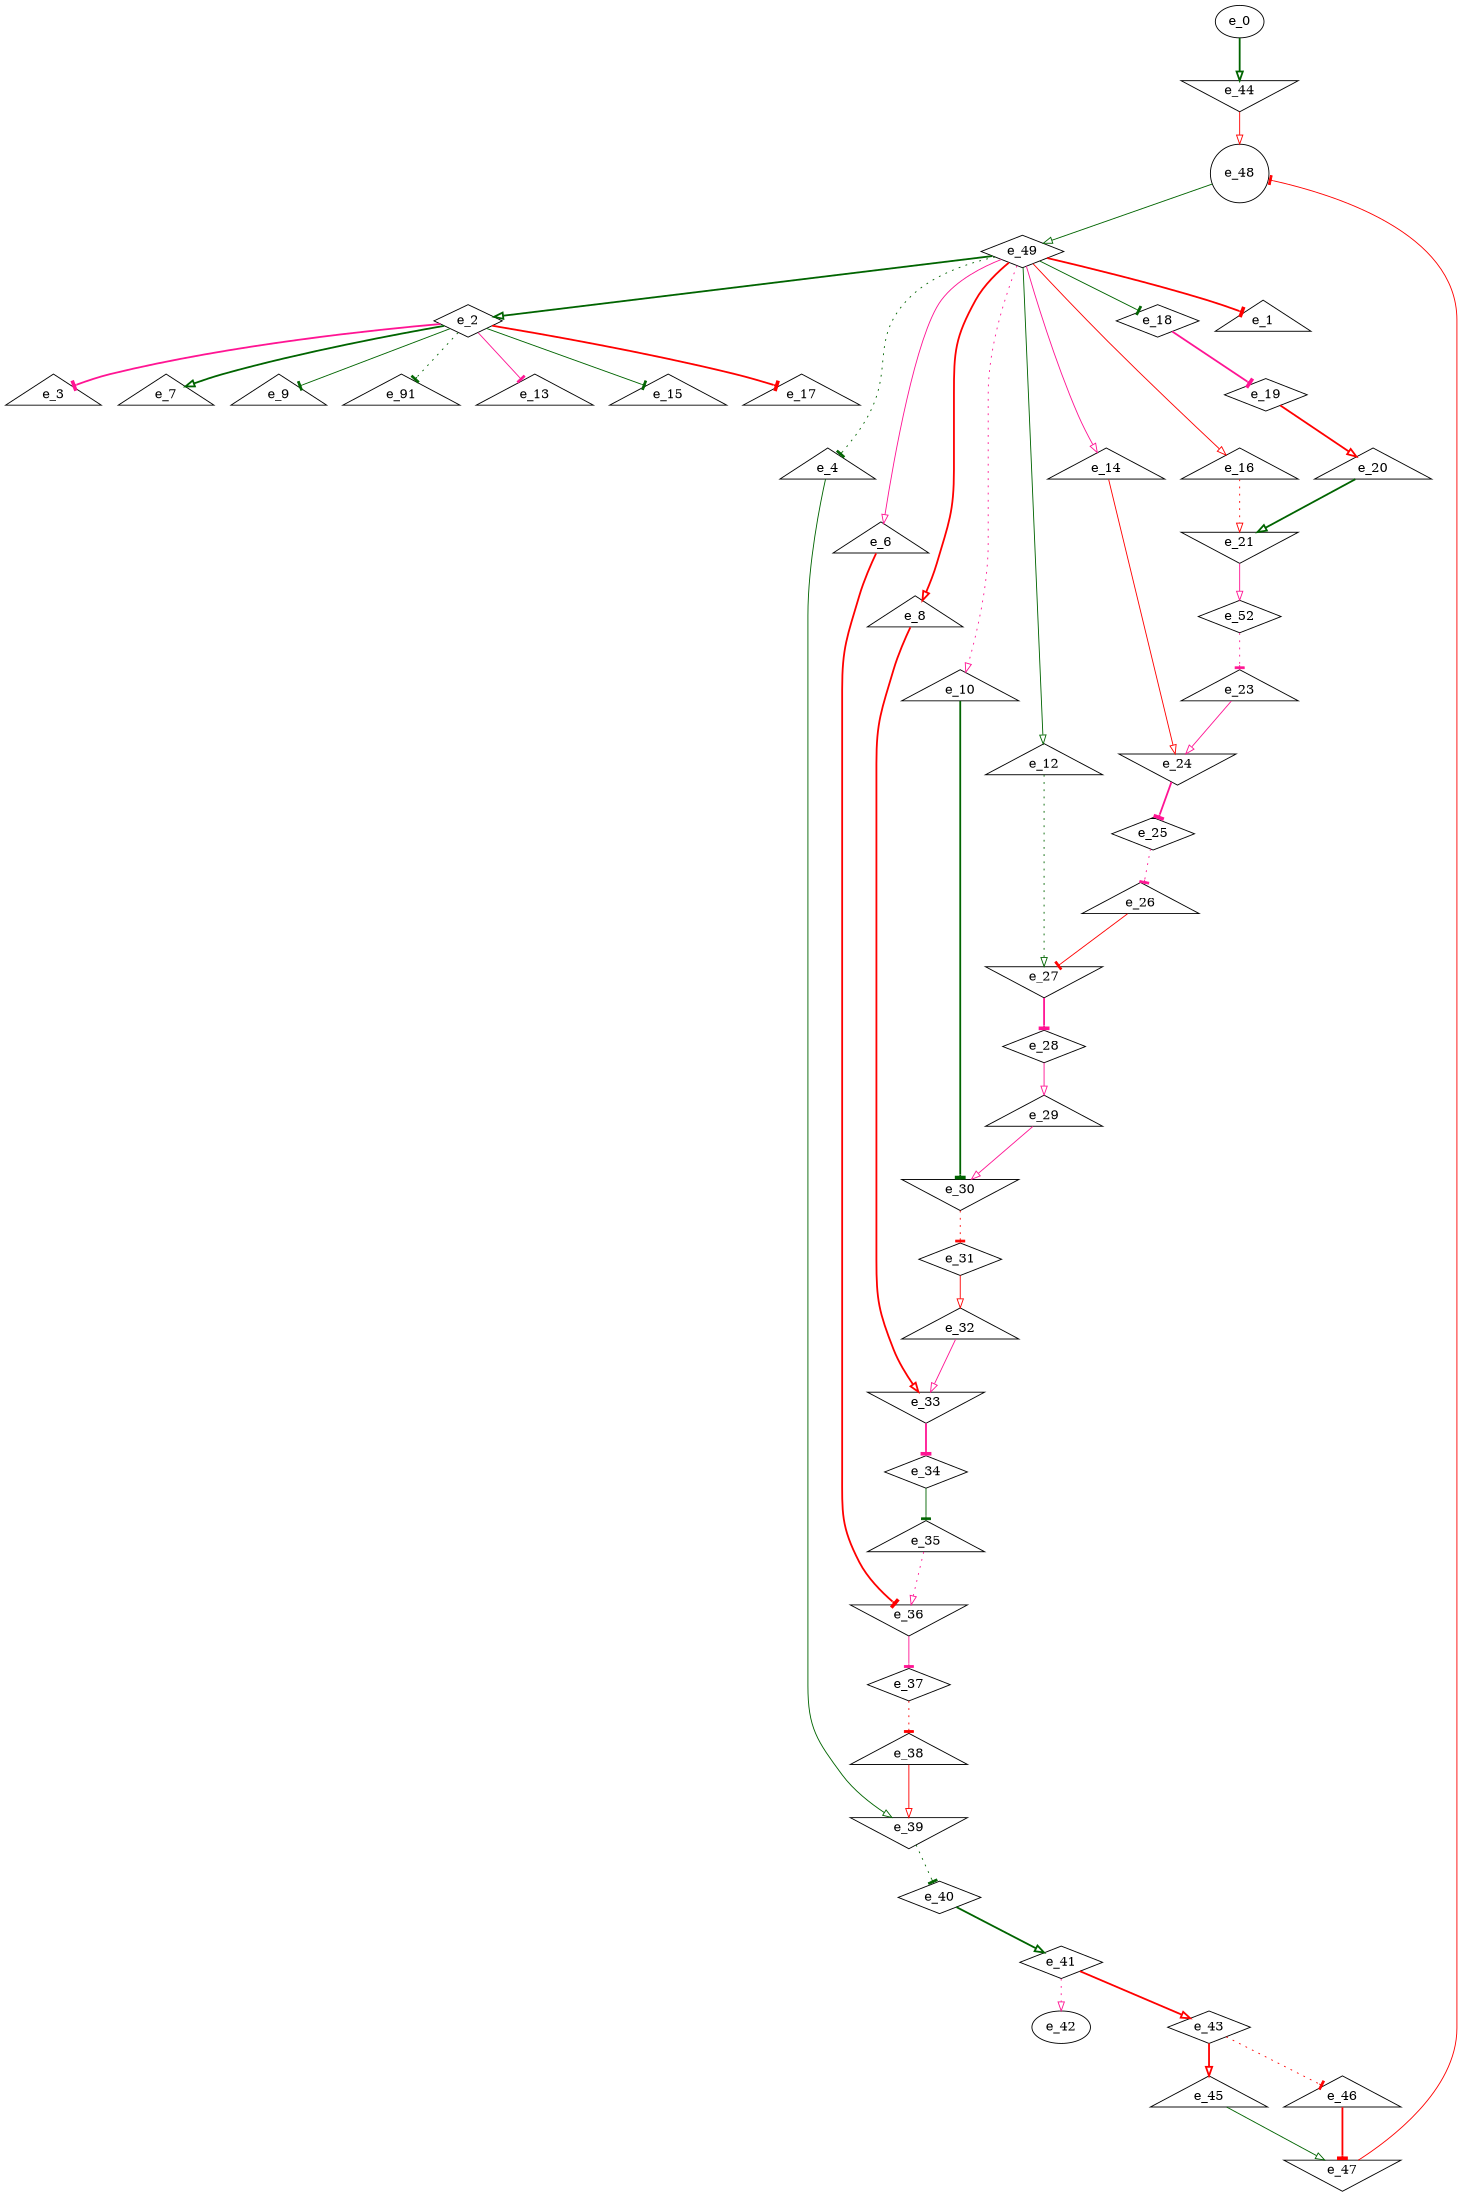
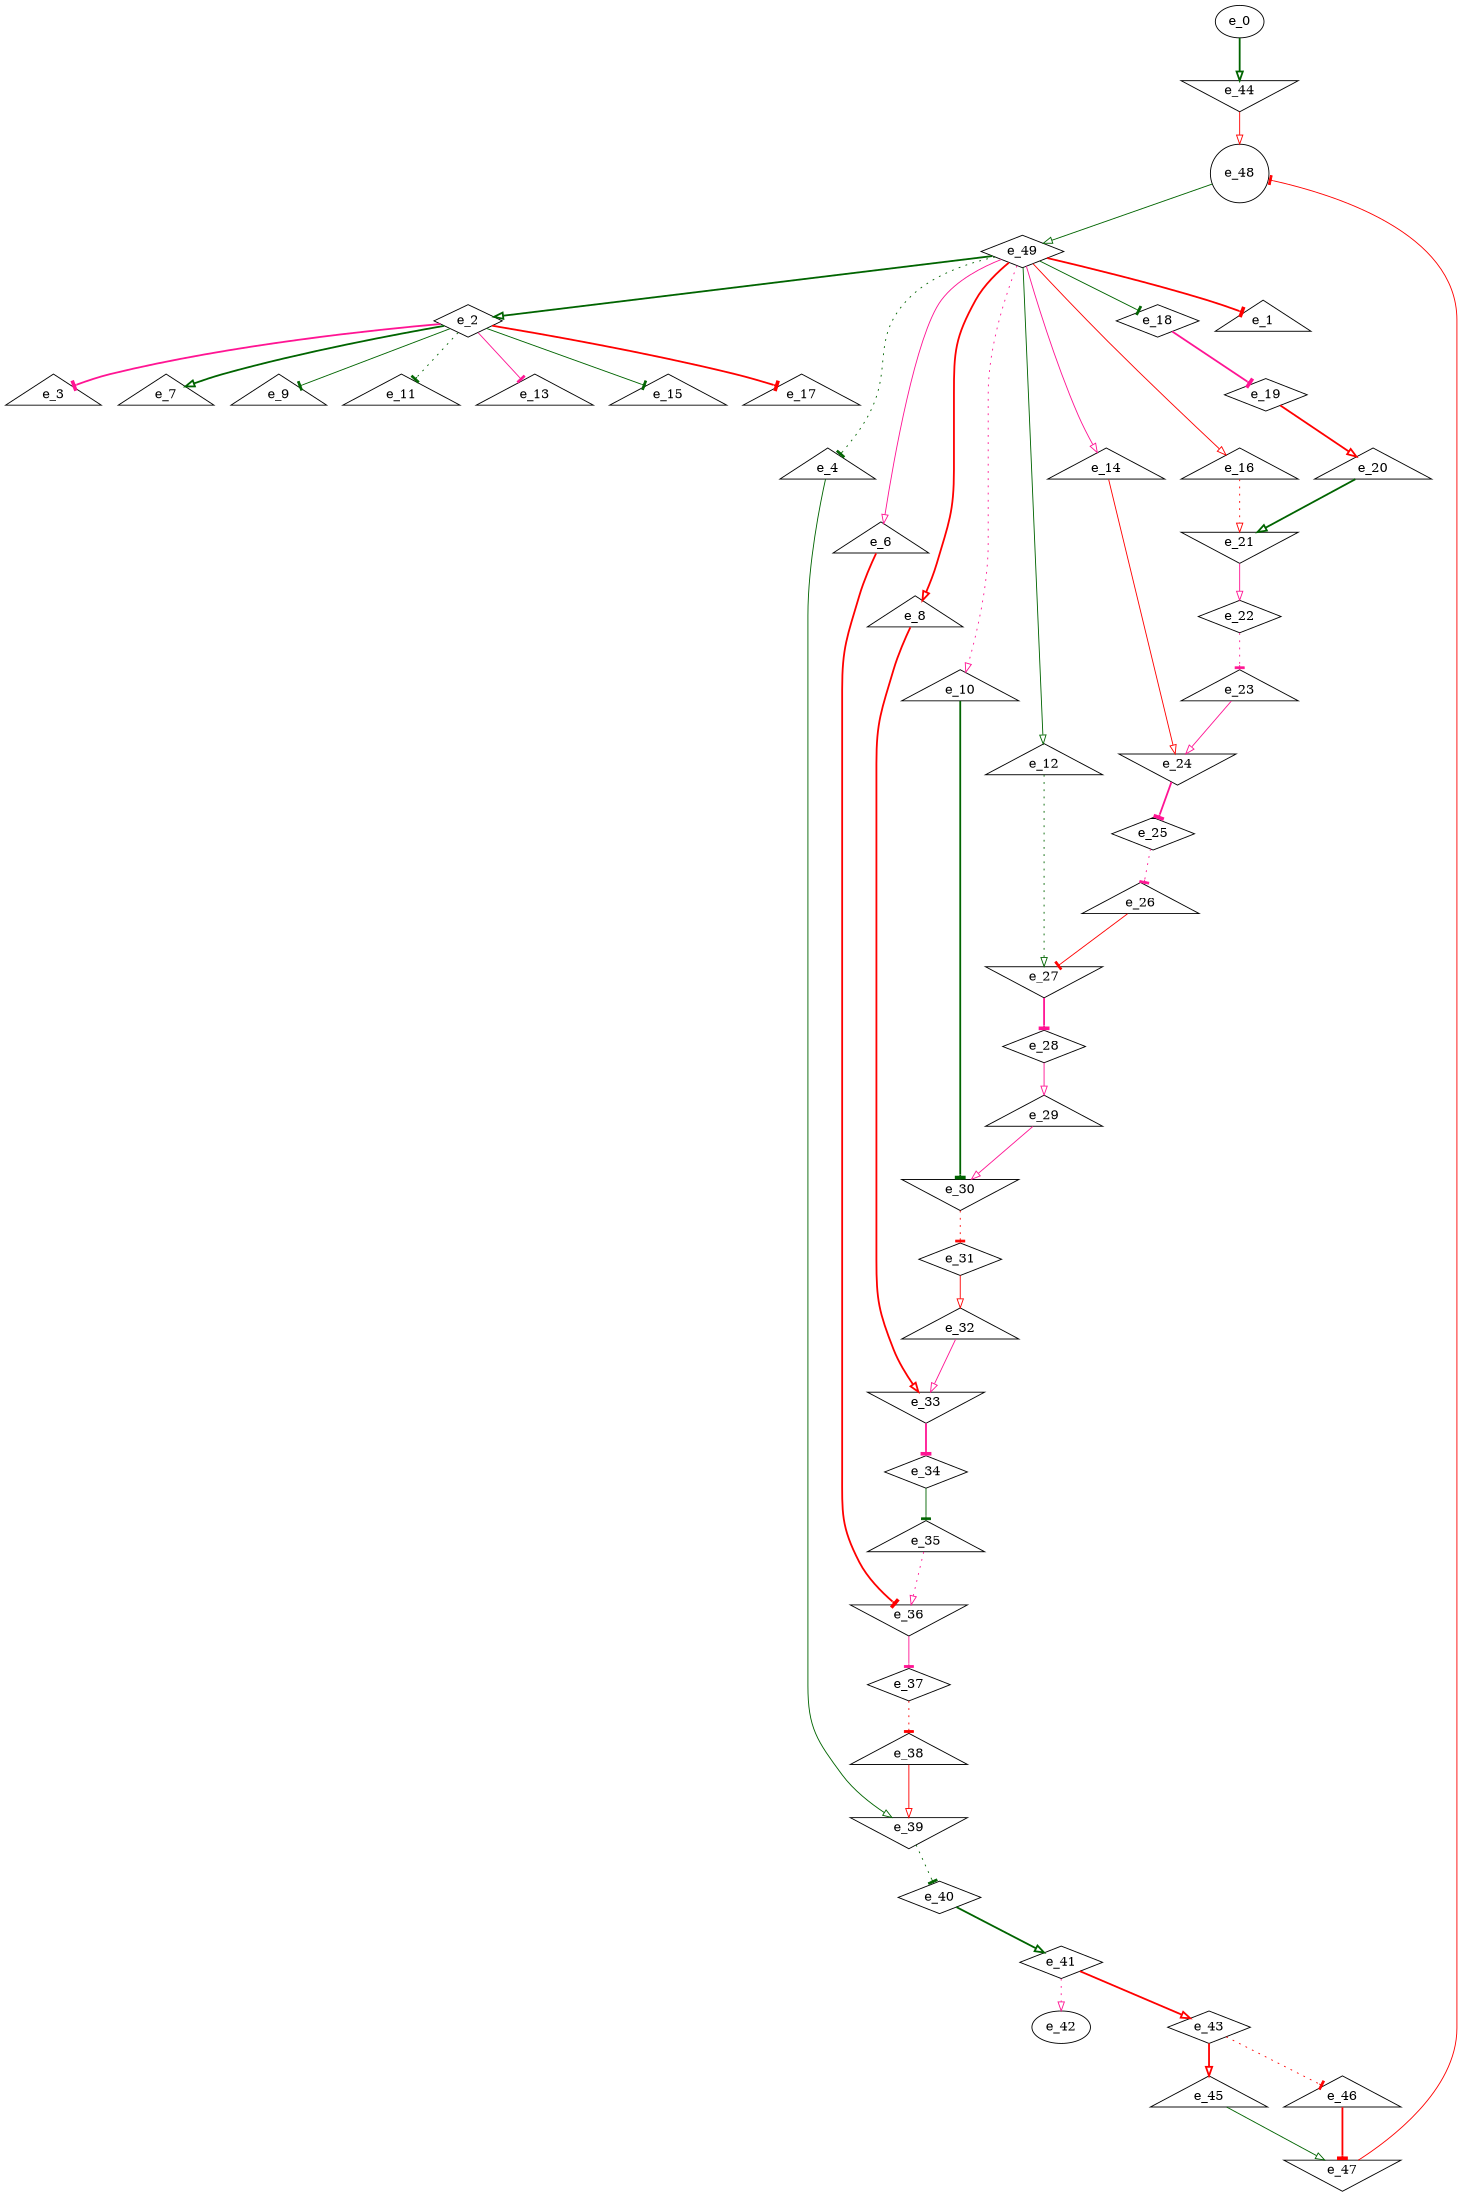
(401, 395) -> (401, 395)
(1240, 617) -> (1240, 617)
